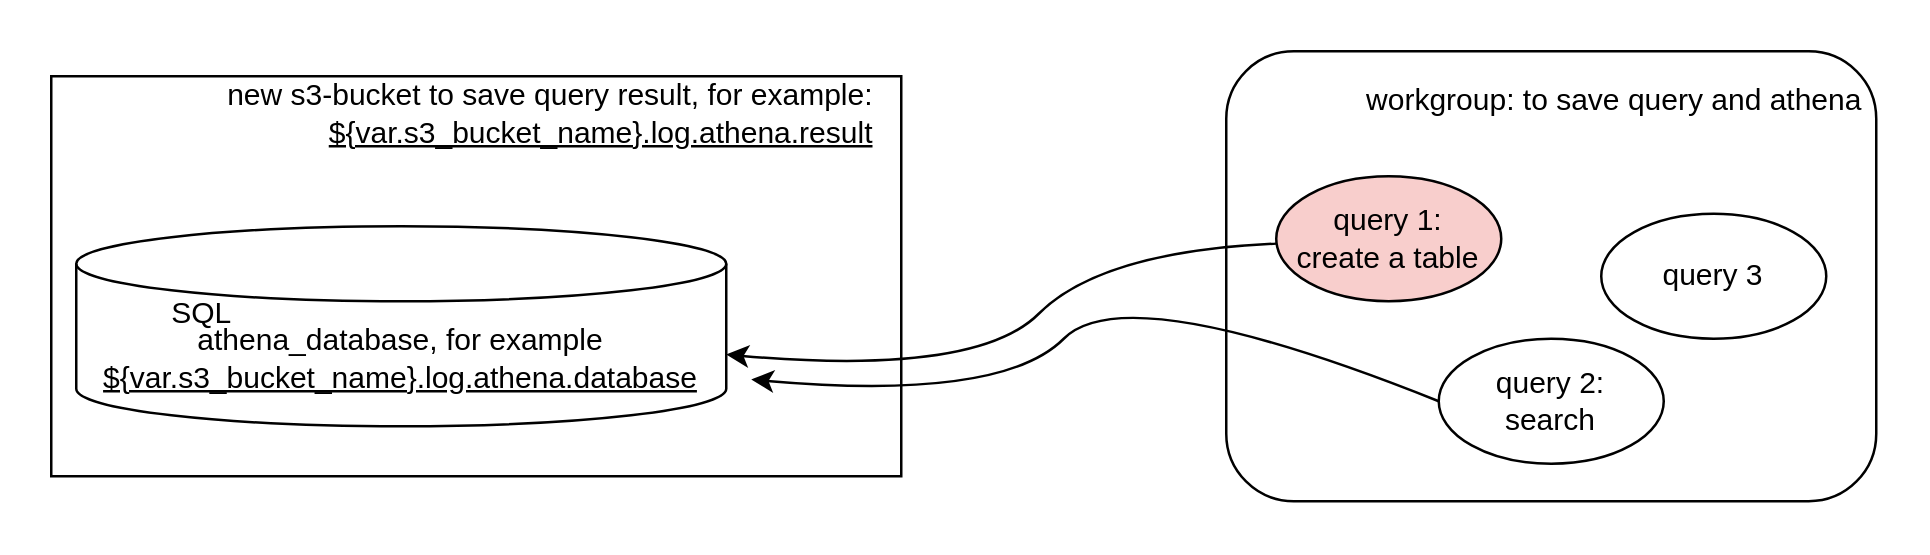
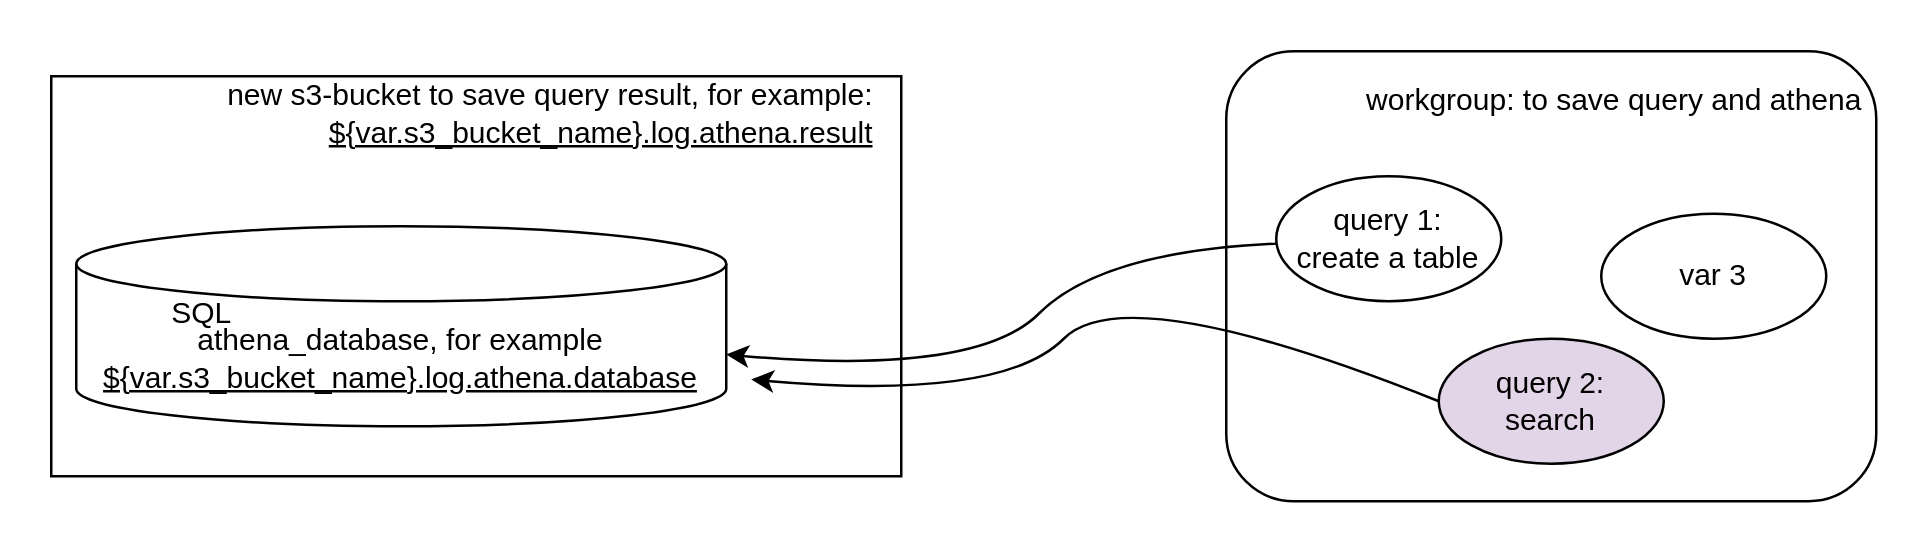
(1389, 239) -> (1389, 239)
(1714, 276) -> (1714, 276)
(1551, 401) -> (1551, 401)
